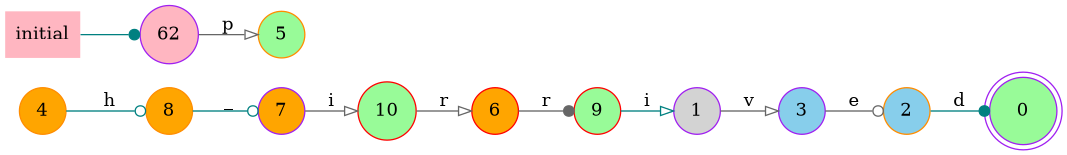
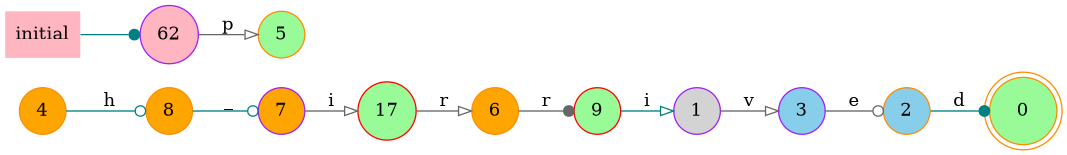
(387, 111) -> (387, 111)
(495, 111) -> (495, 111)
(1023, 111) -> (1023, 111)
